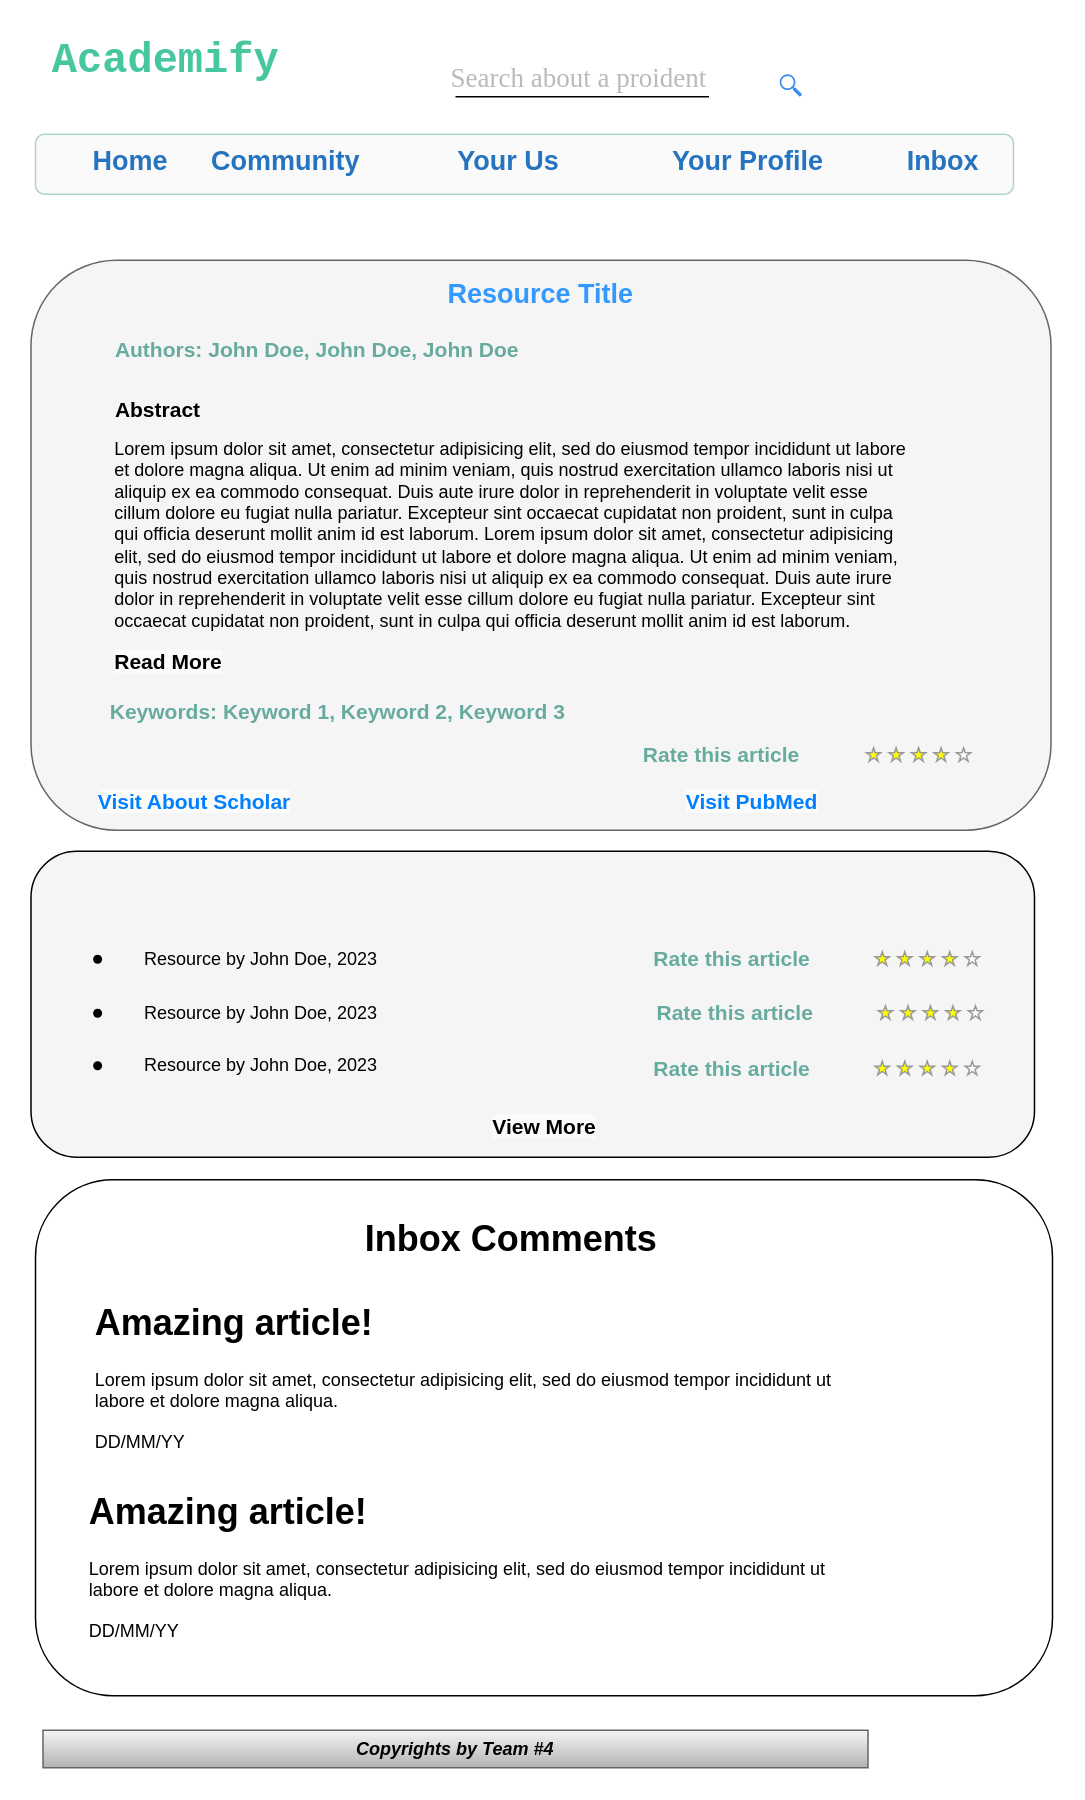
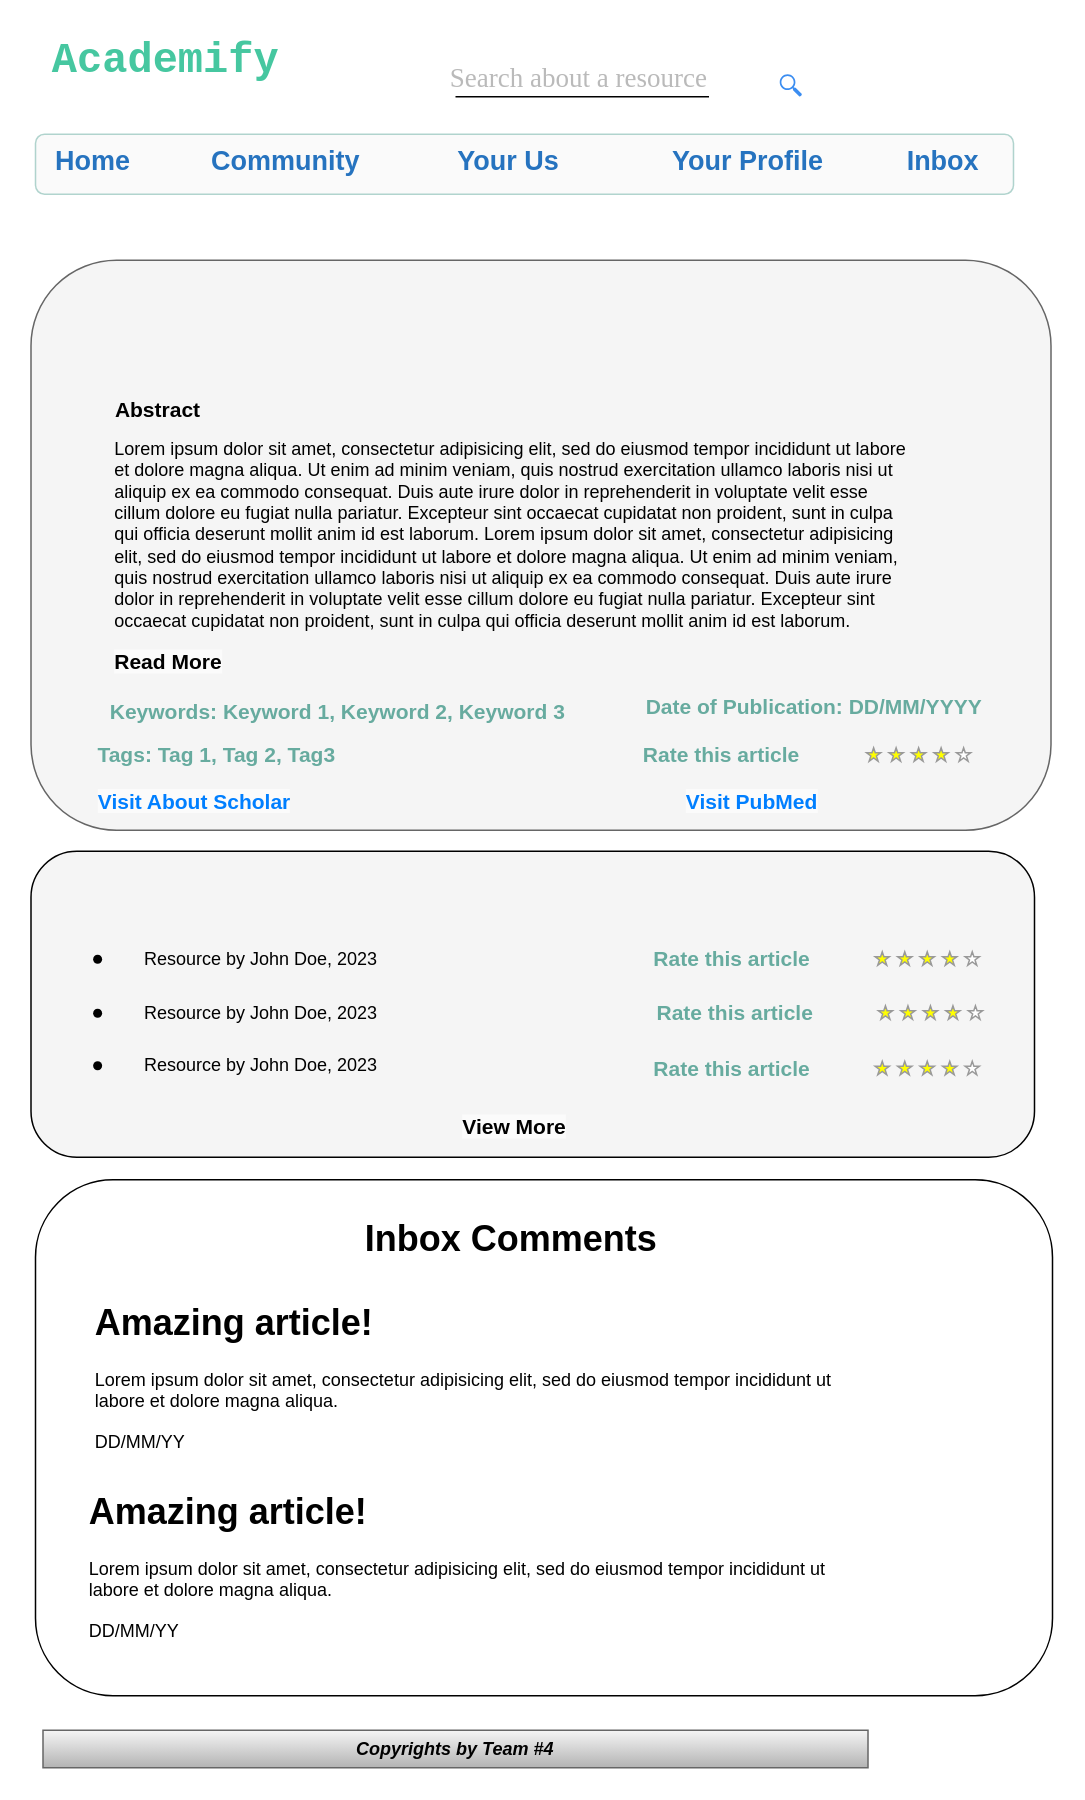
(578, 78) -> (578, 78)
(131, 164) -> (93, 164)
(541, 298) -> none
(323, 350) -> none
none -> (816, 707)
none -> (217, 755)
(554, 1126) -> (524, 1126)
